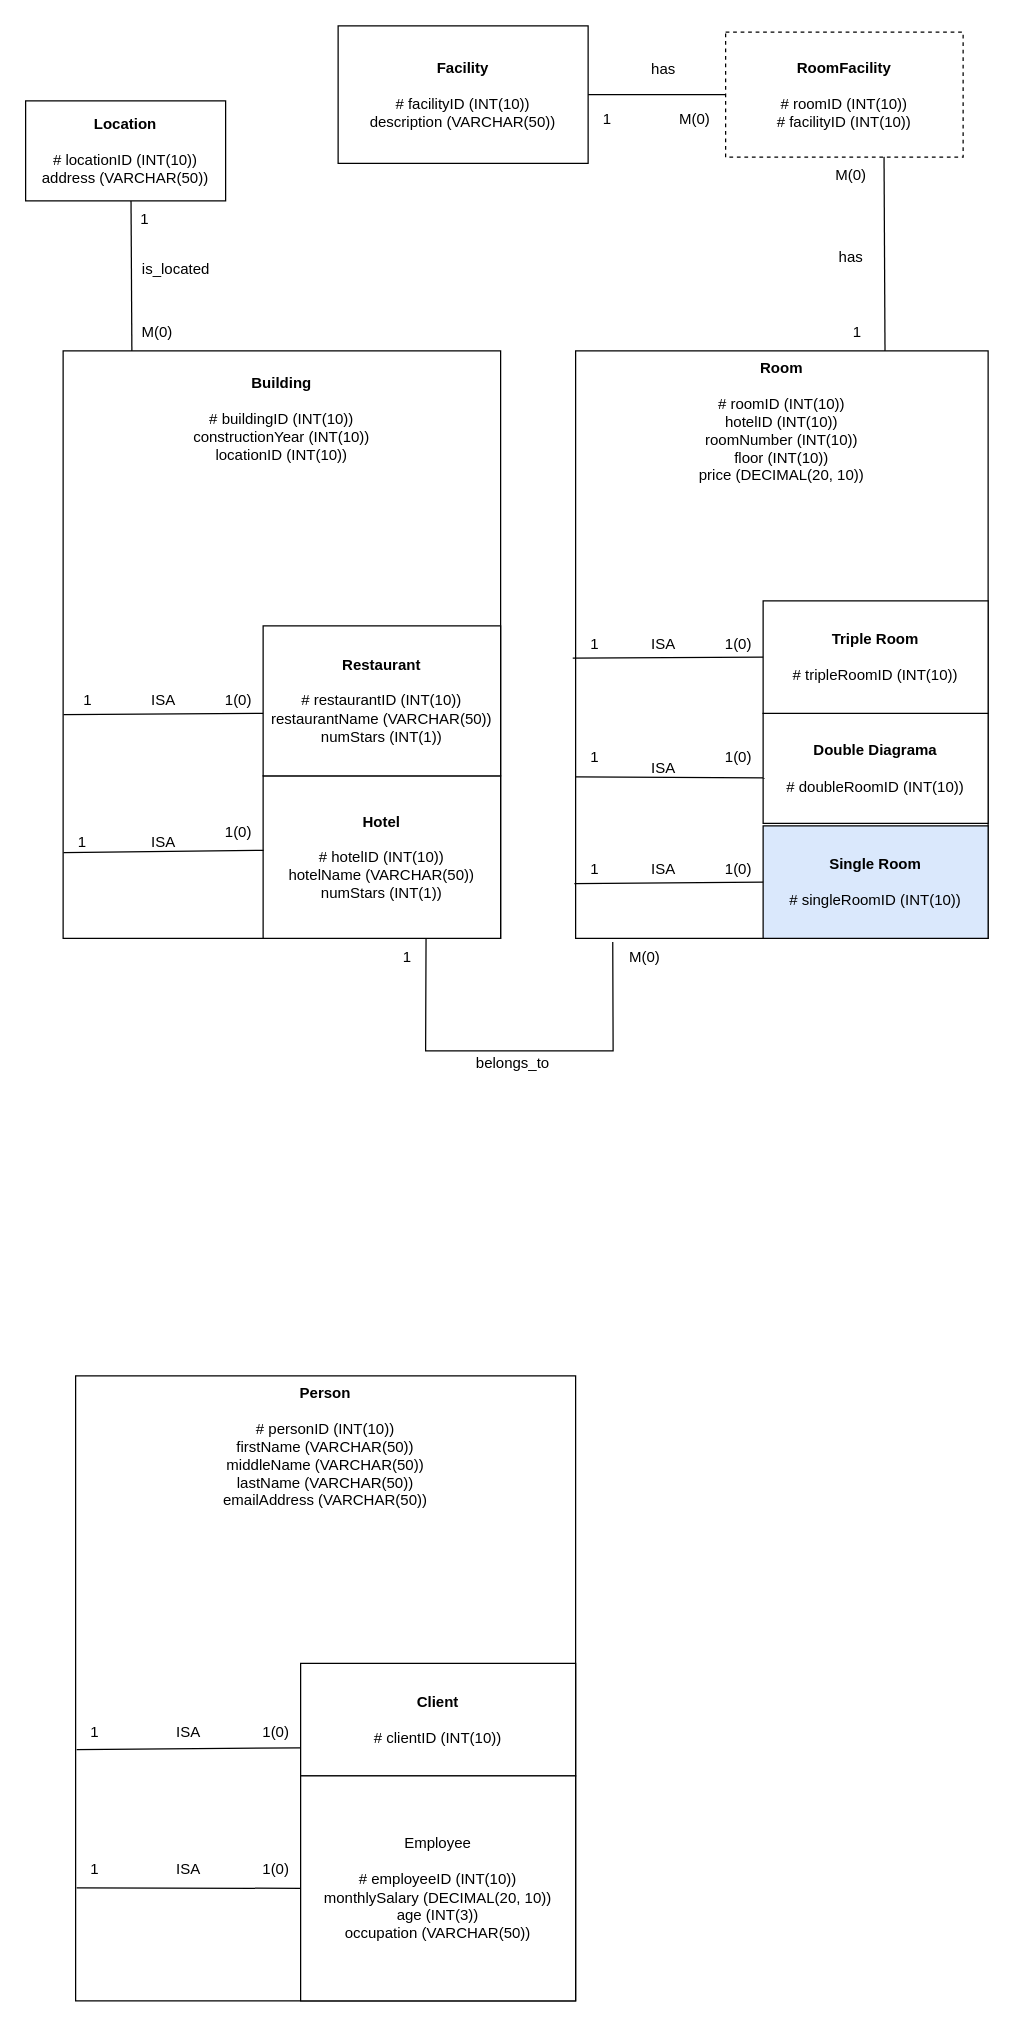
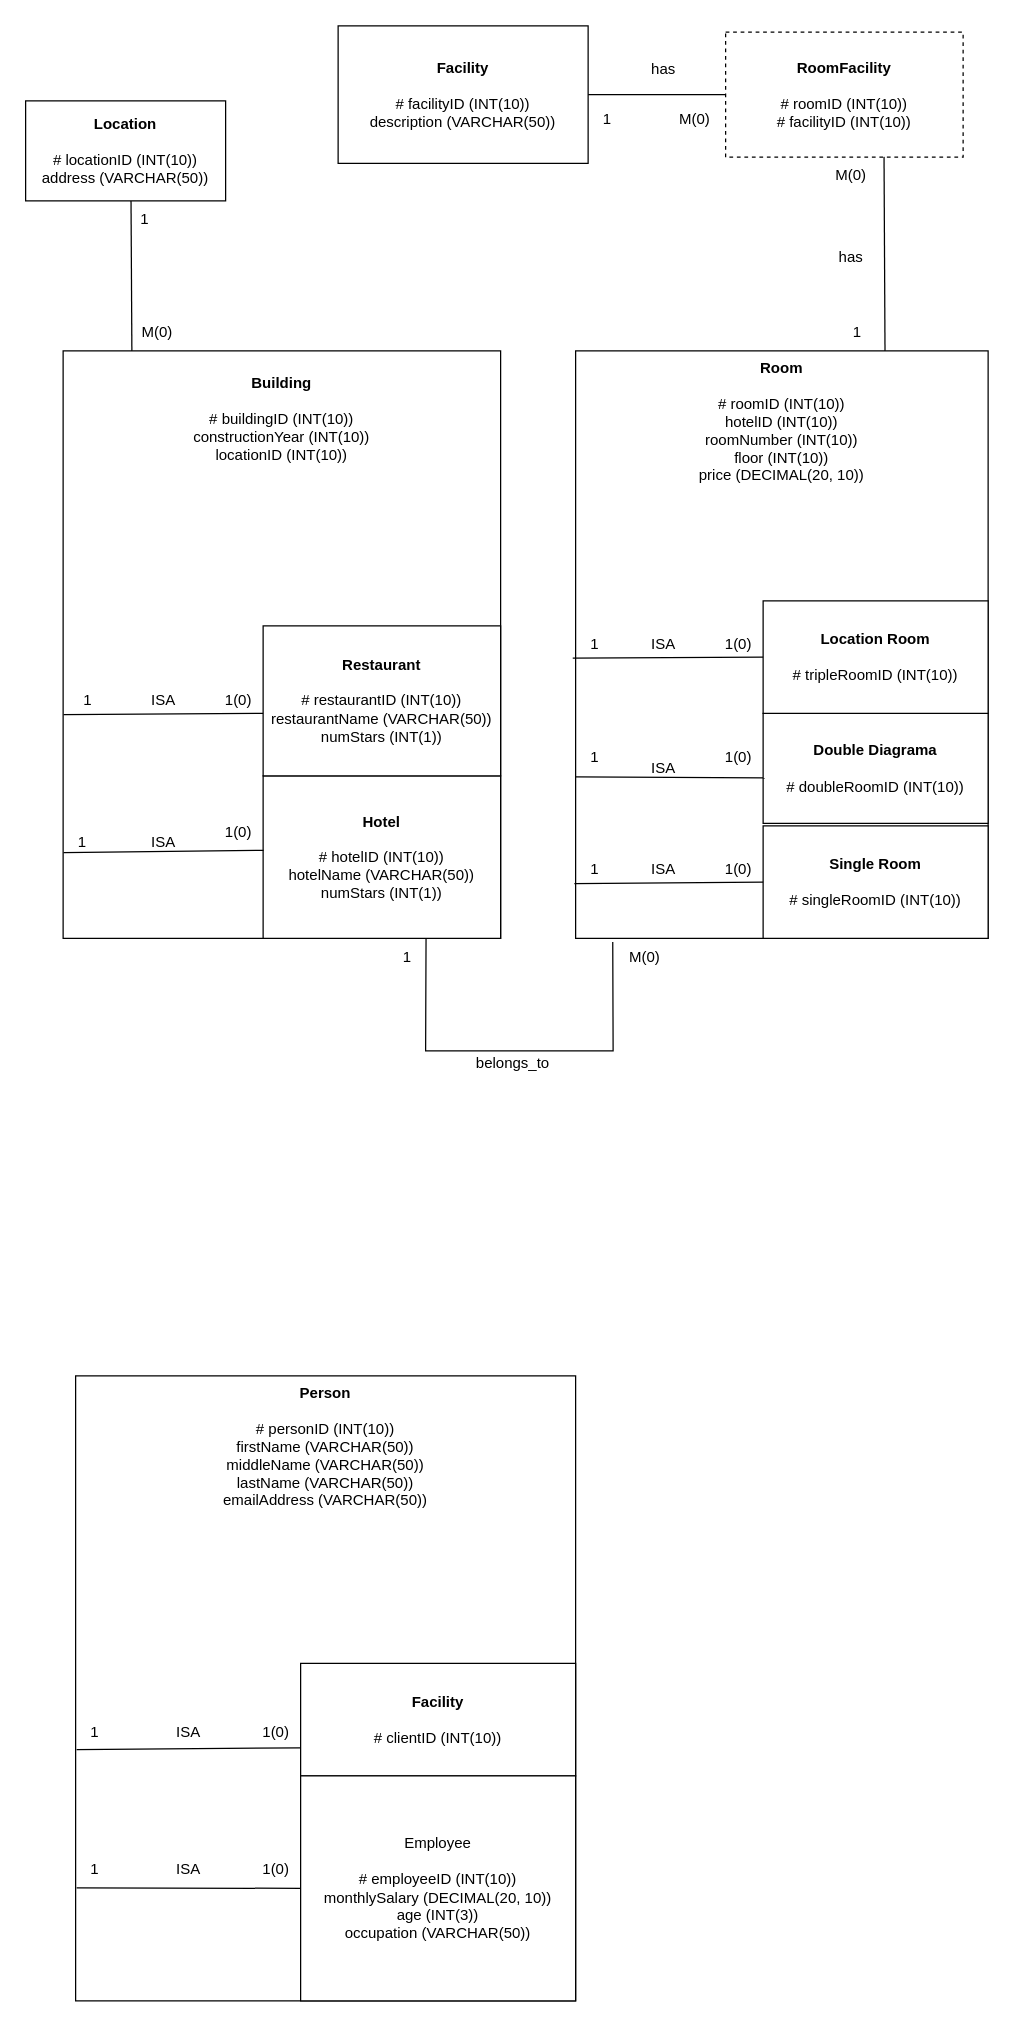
(176, 269) -> none
(876, 657) -> (876, 657)
(876, 882) -> (876, 882)
(438, 1719) -> (438, 1719)
